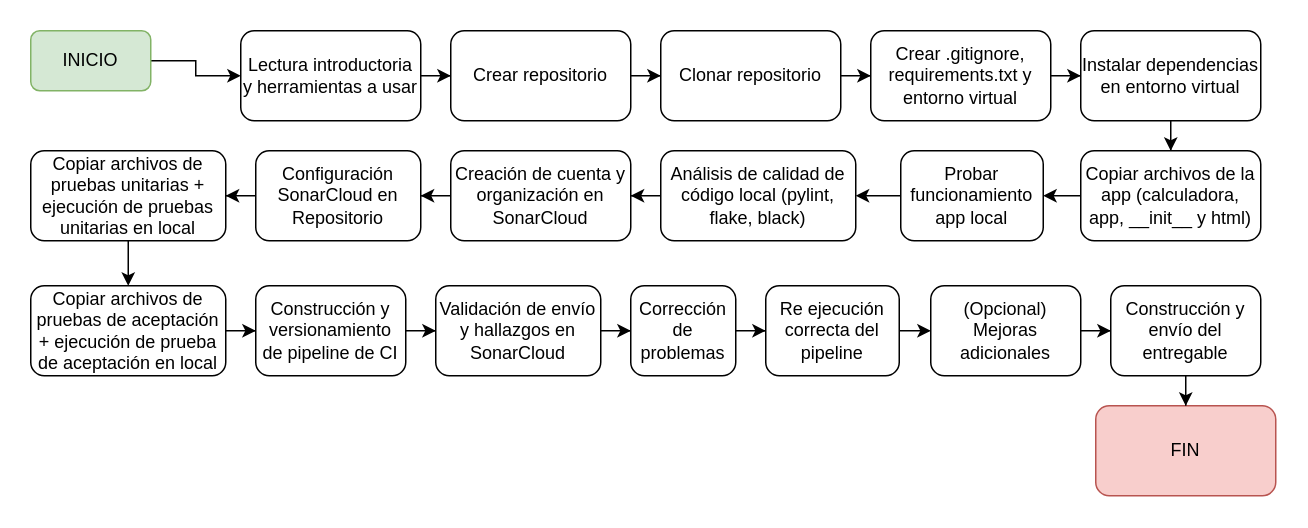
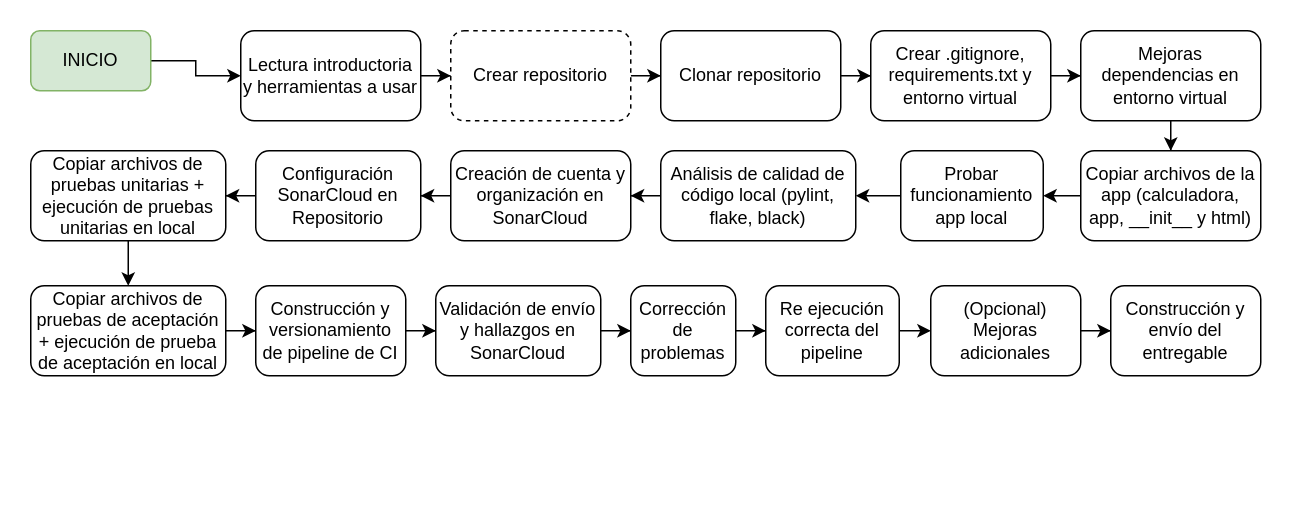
(541, 76) -> (541, 76)
(1171, 76) -> (1171, 76)
(1186, 396) -> none
(1186, 451) -> none
